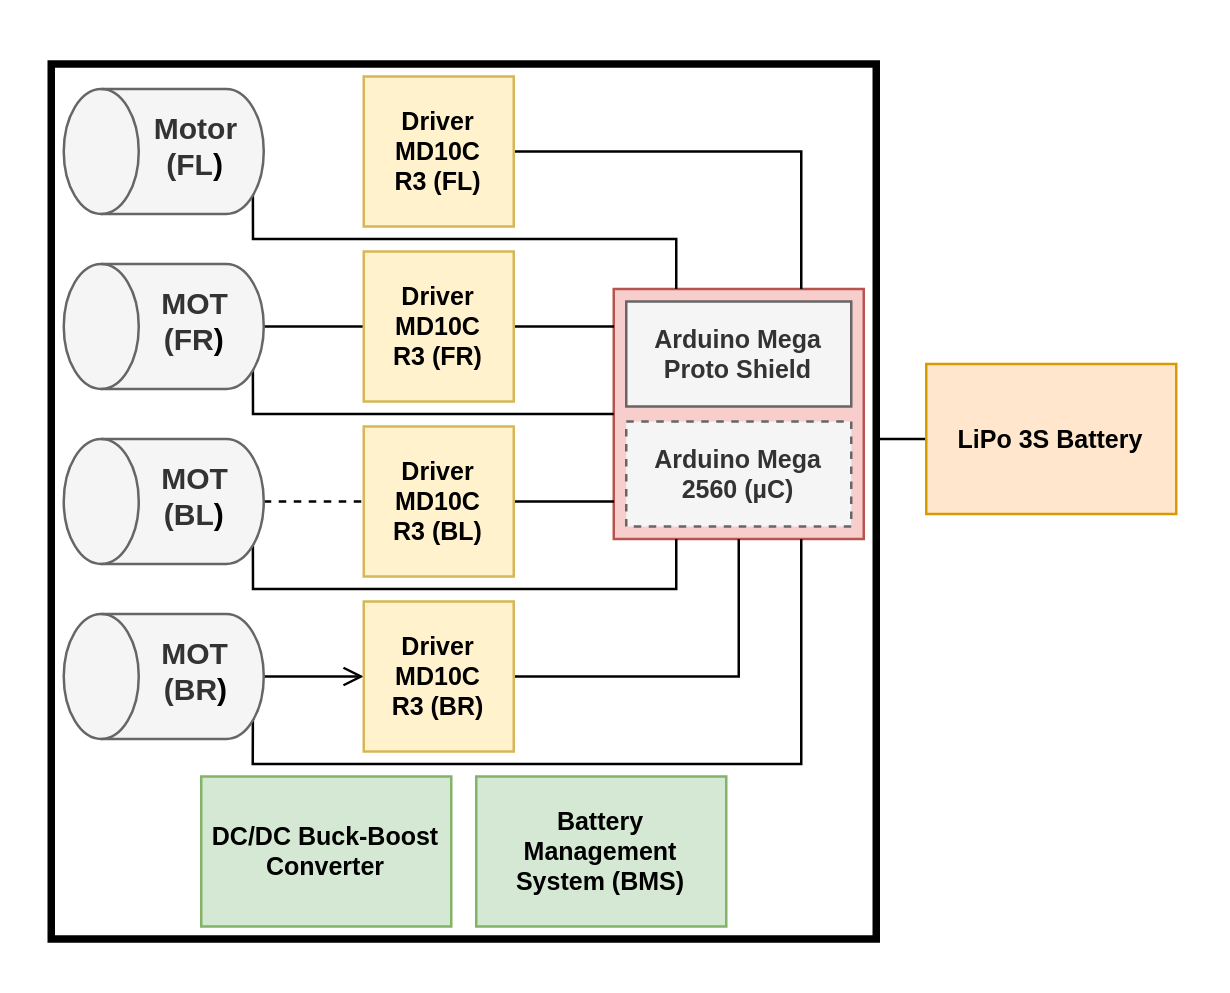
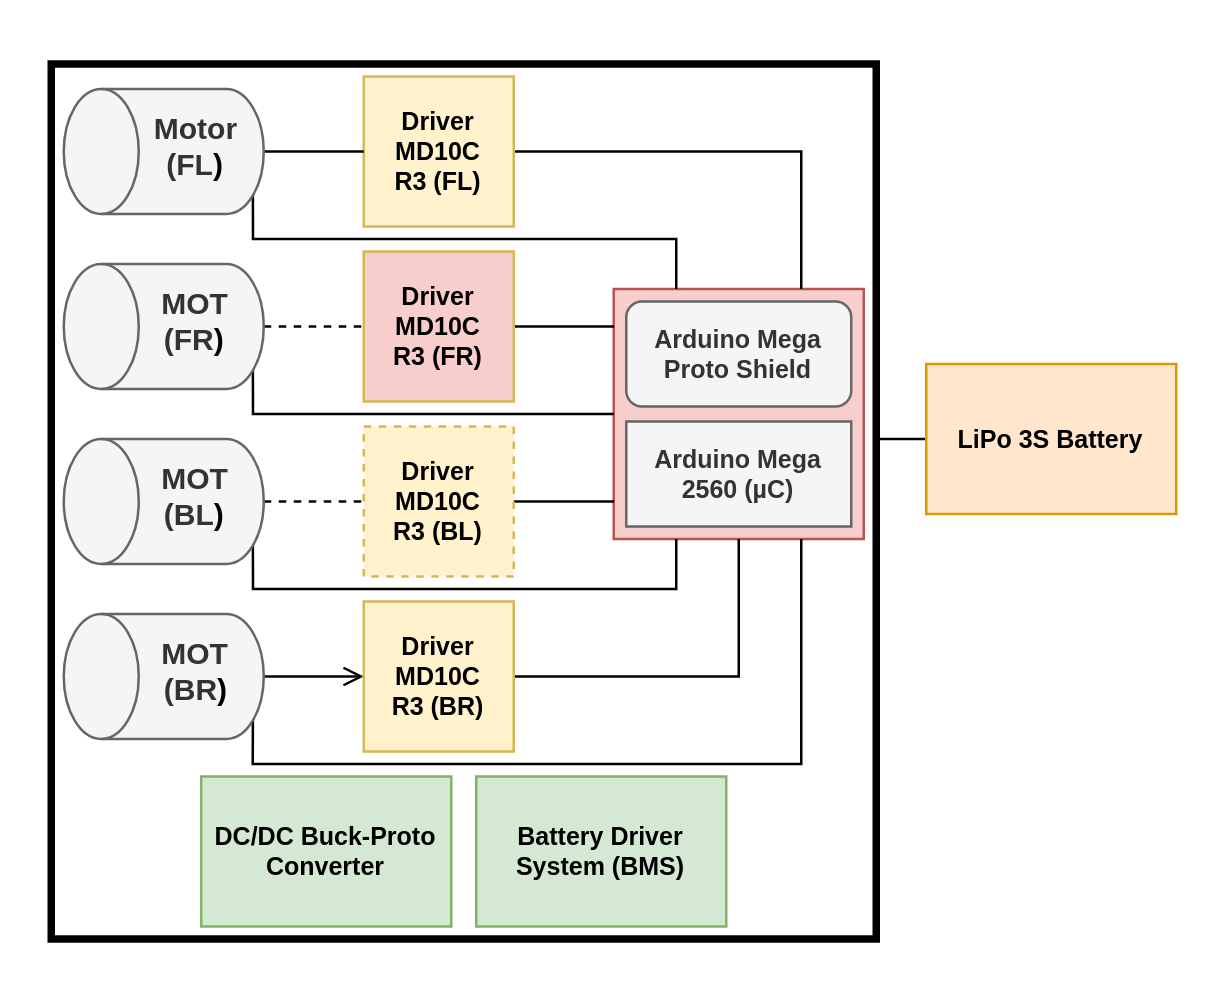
none -> (314, 151)
(316, 326) -> (316, 326)
(439, 326) -> (439, 326)
(739, 354) -> (739, 354)
(739, 474) -> (739, 474)
(439, 501) -> (439, 501)
(326, 851) -> (326, 851)
(601, 851) -> (601, 851)
